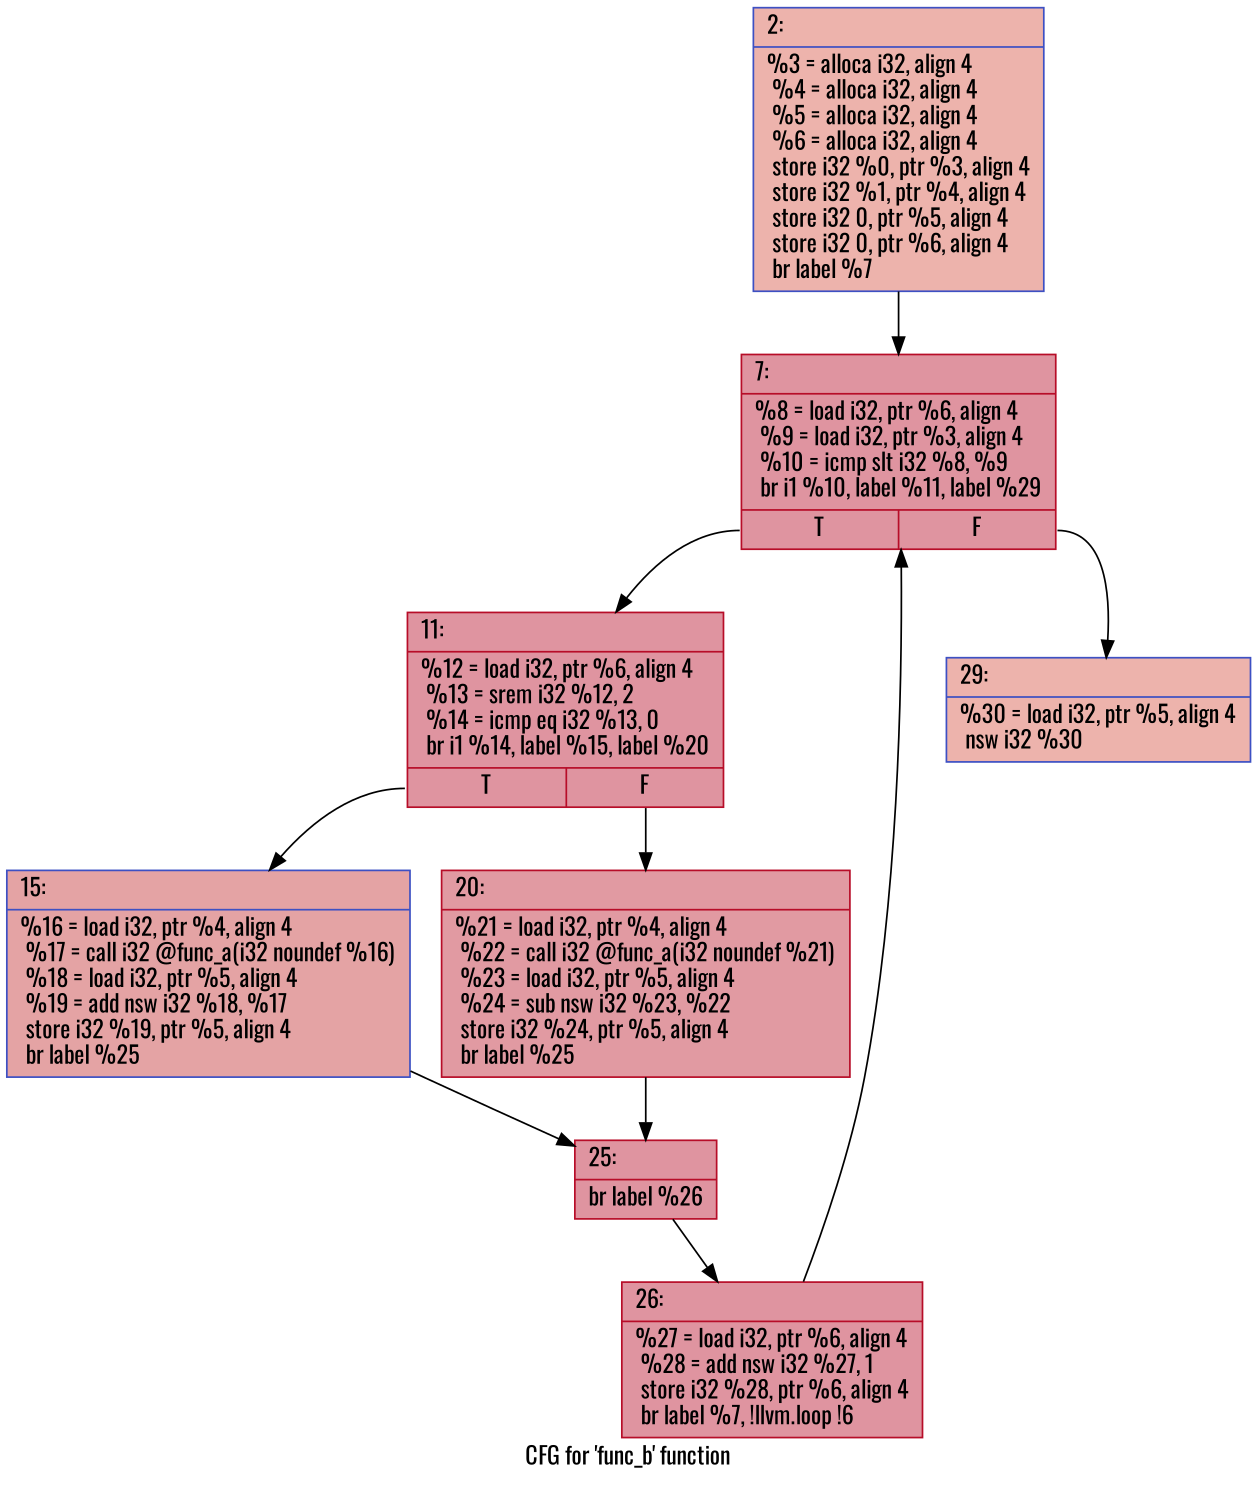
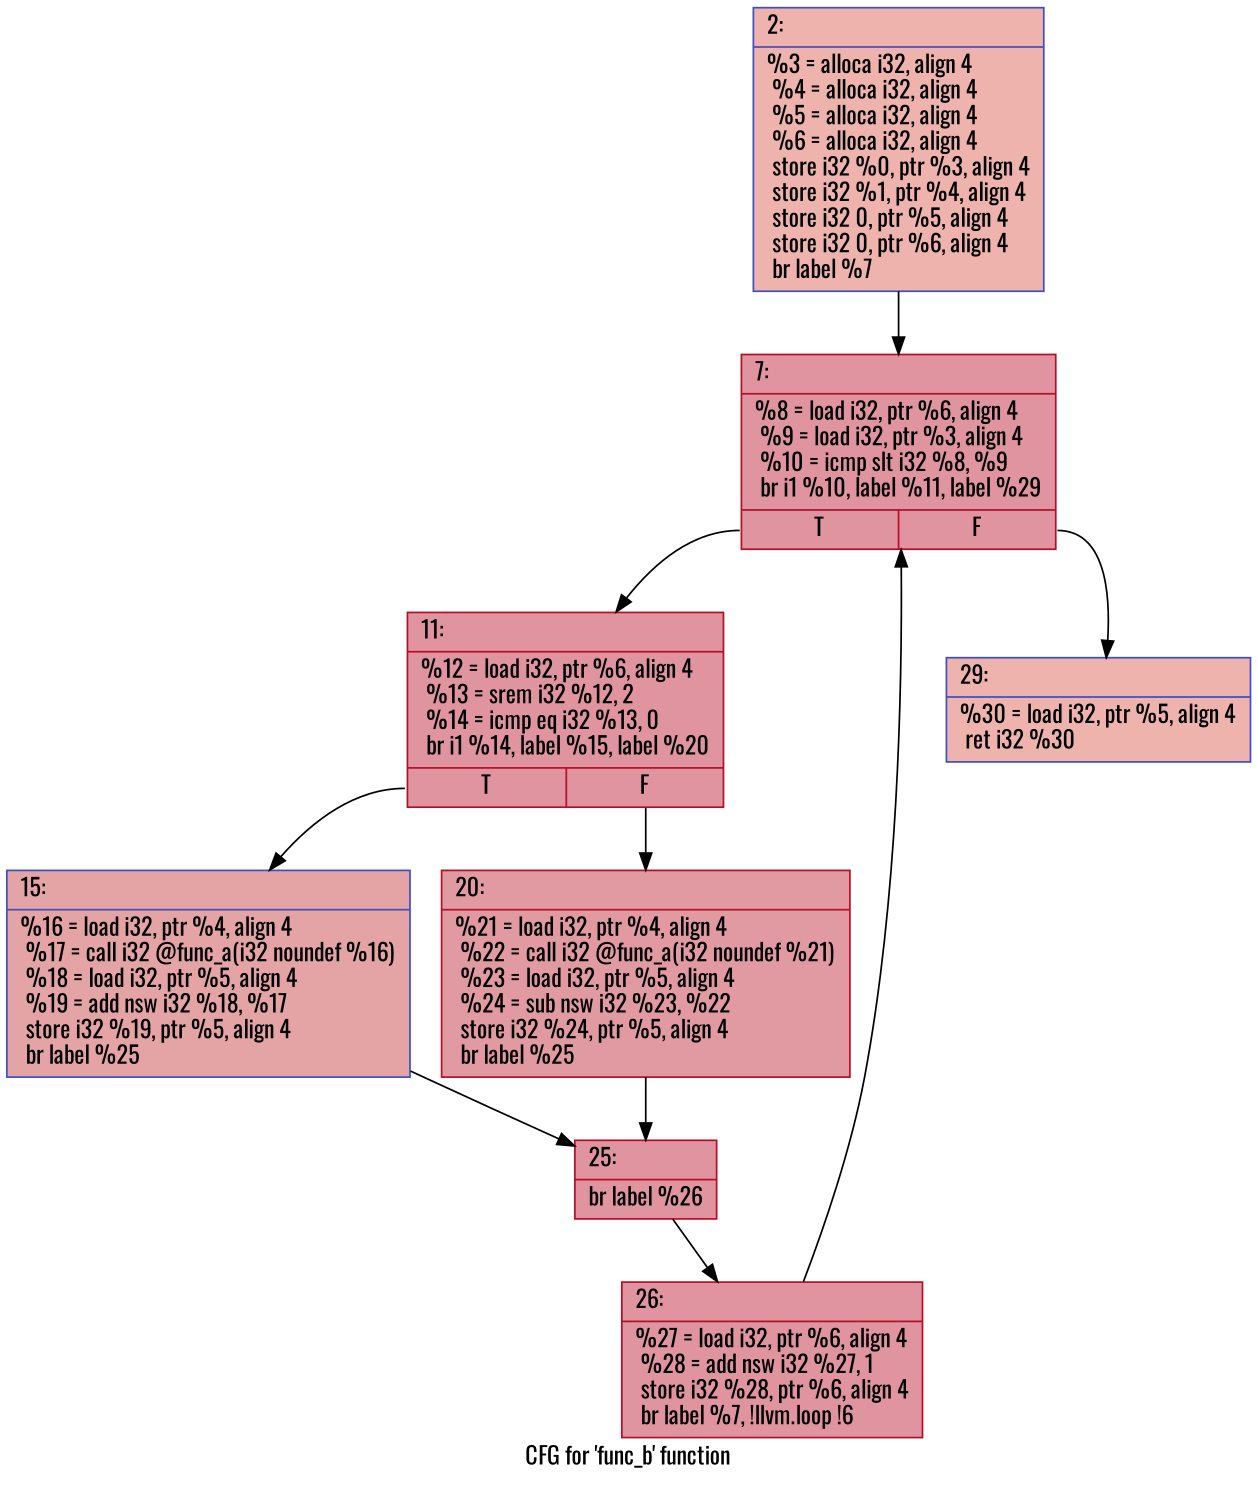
(1022, 741) -> (1018, 741)
